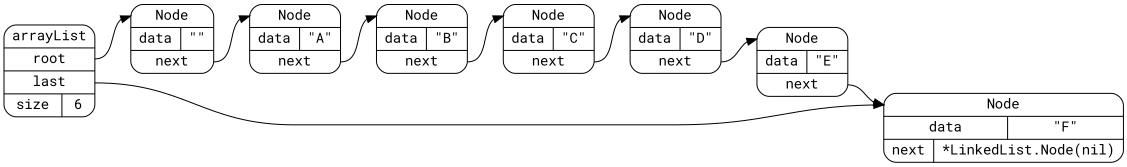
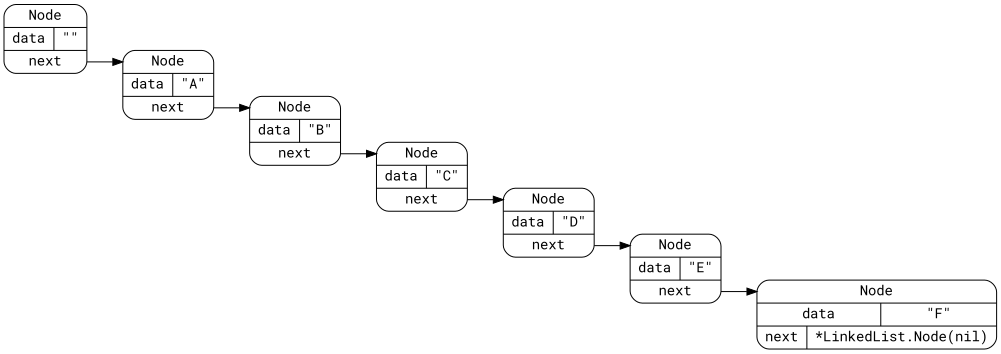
(49, 71) -> none
